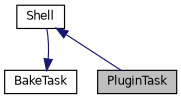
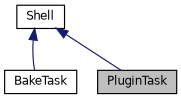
(48, 44) -> (33, 55)
